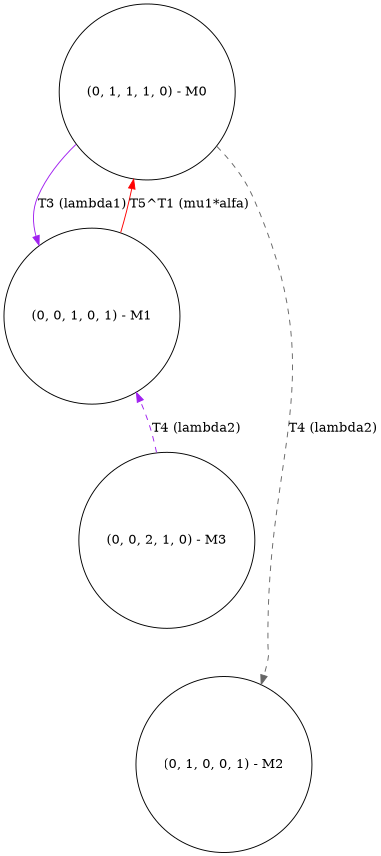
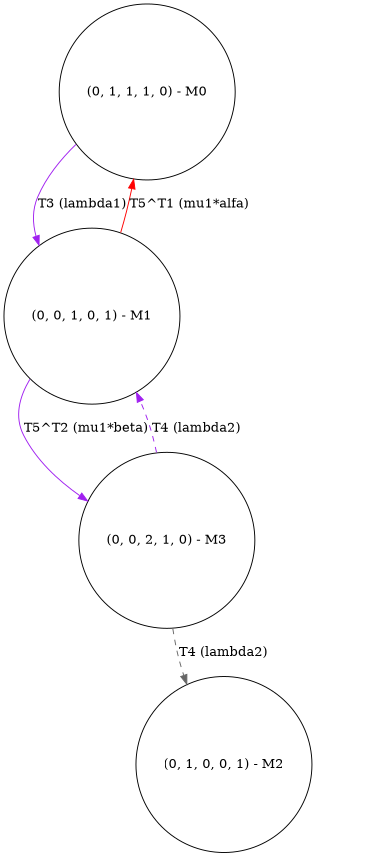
(290, 403) -> (177, 652)
none -> (30, 446)
